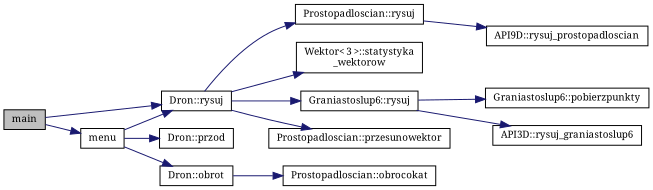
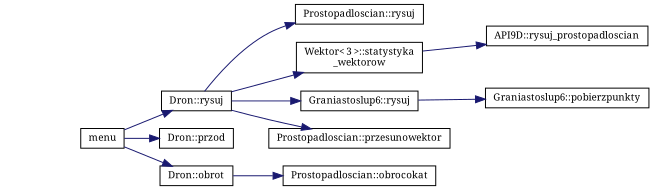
(450, 24) -> (449, 48)
(25, 120) -> none
(567, 135) -> none
